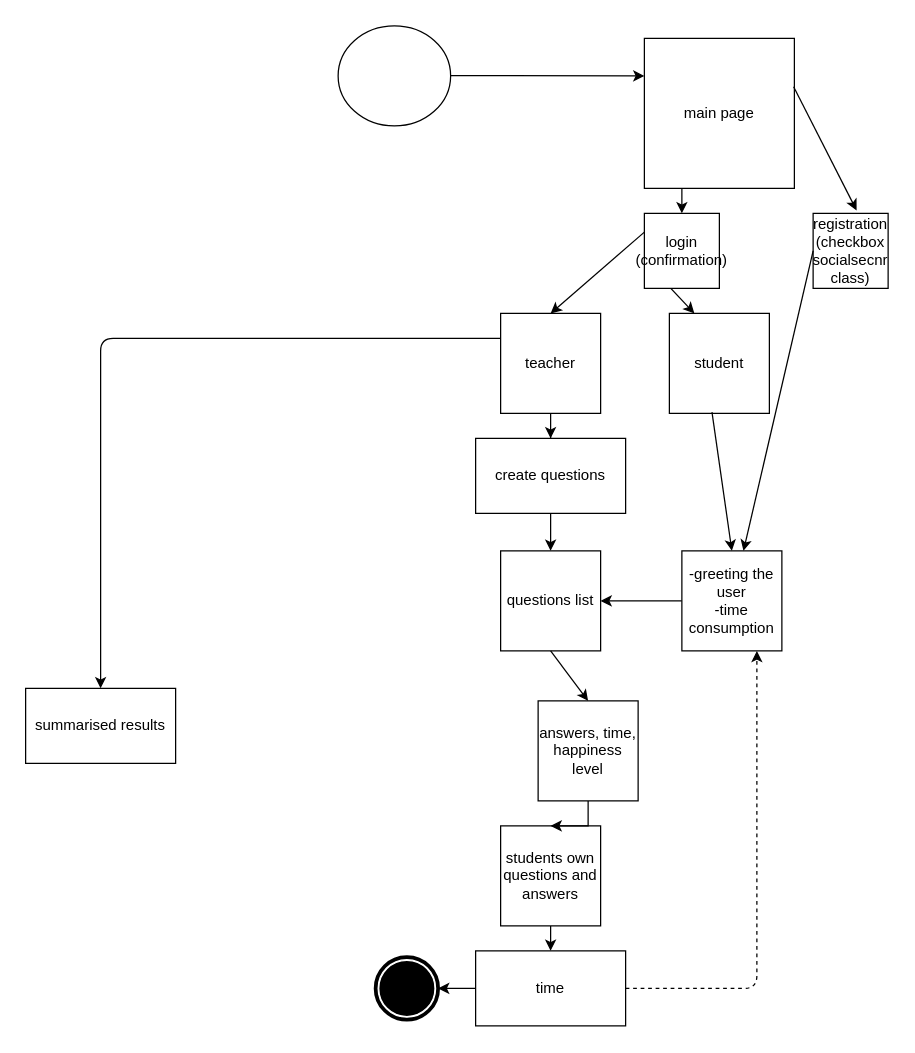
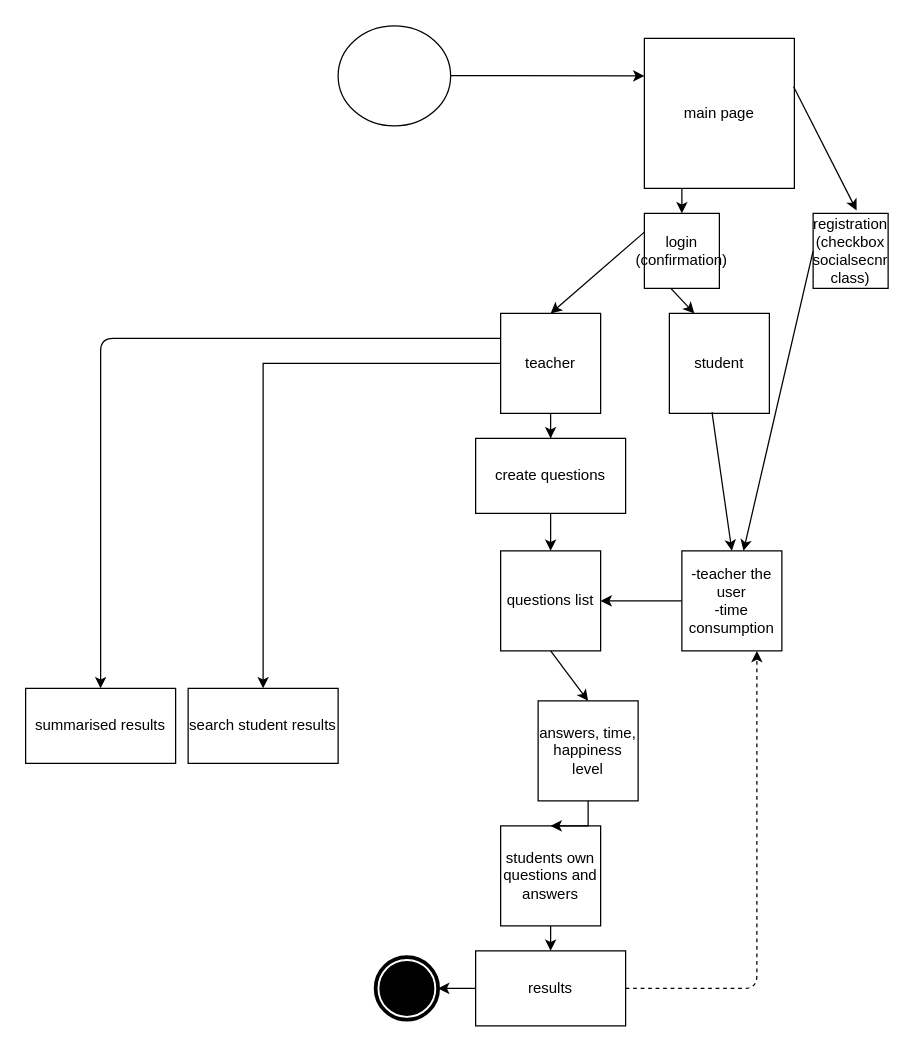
none -> (263, 403)
(732, 601) -> (732, 601)
none -> (263, 726)
(551, 988) -> (551, 988)
